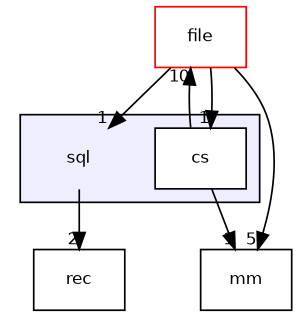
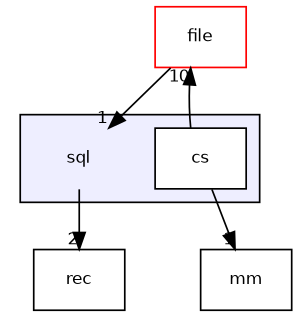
(212, 90) -> none
(273, 146) -> none
